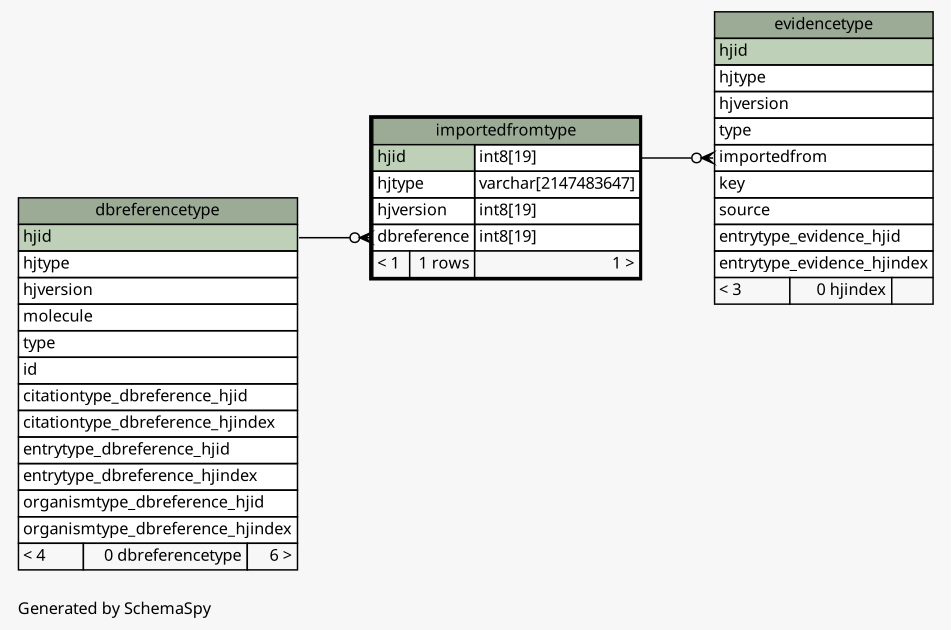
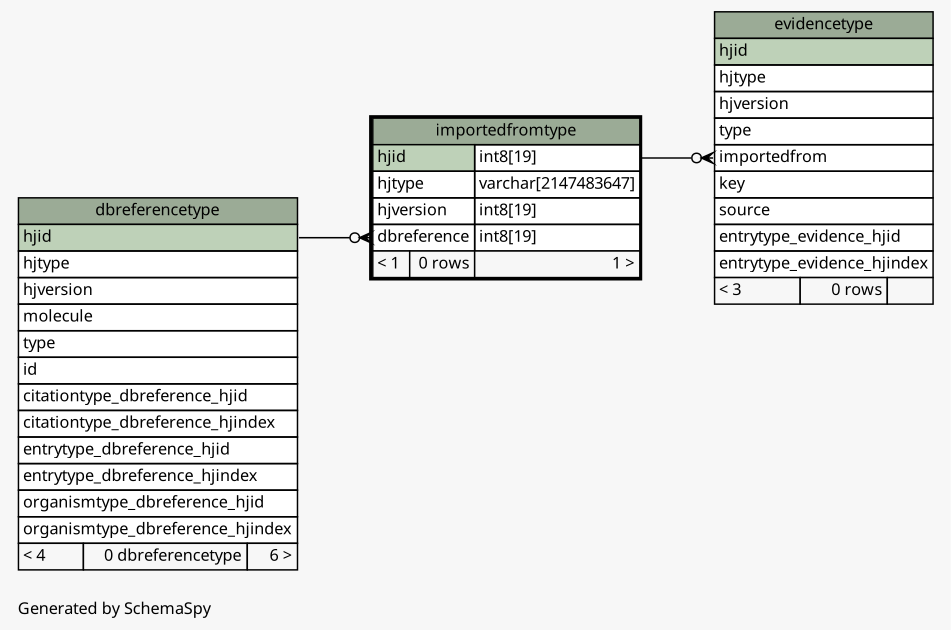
(444, 264) -> (444, 264)
(852, 290) -> (857, 290)
